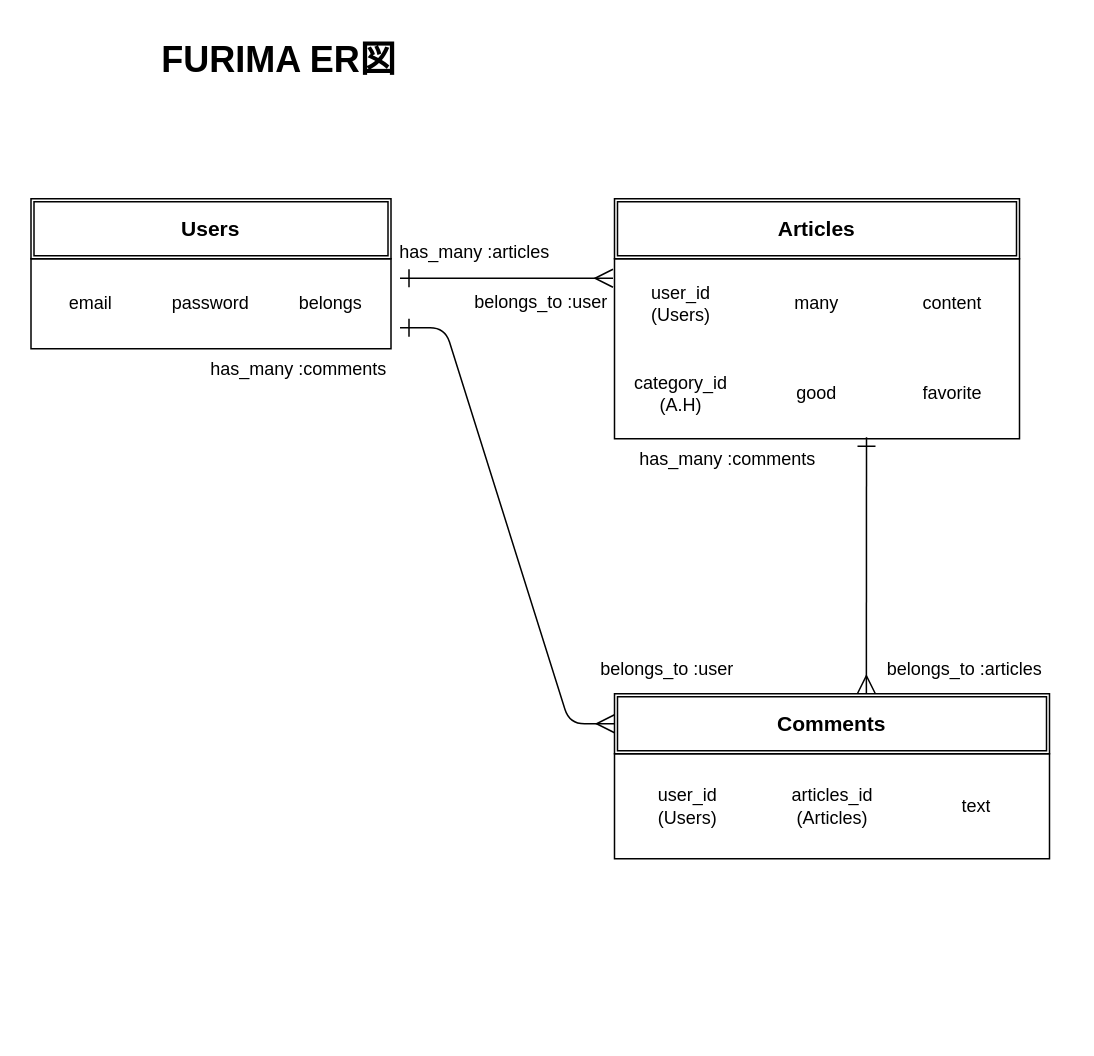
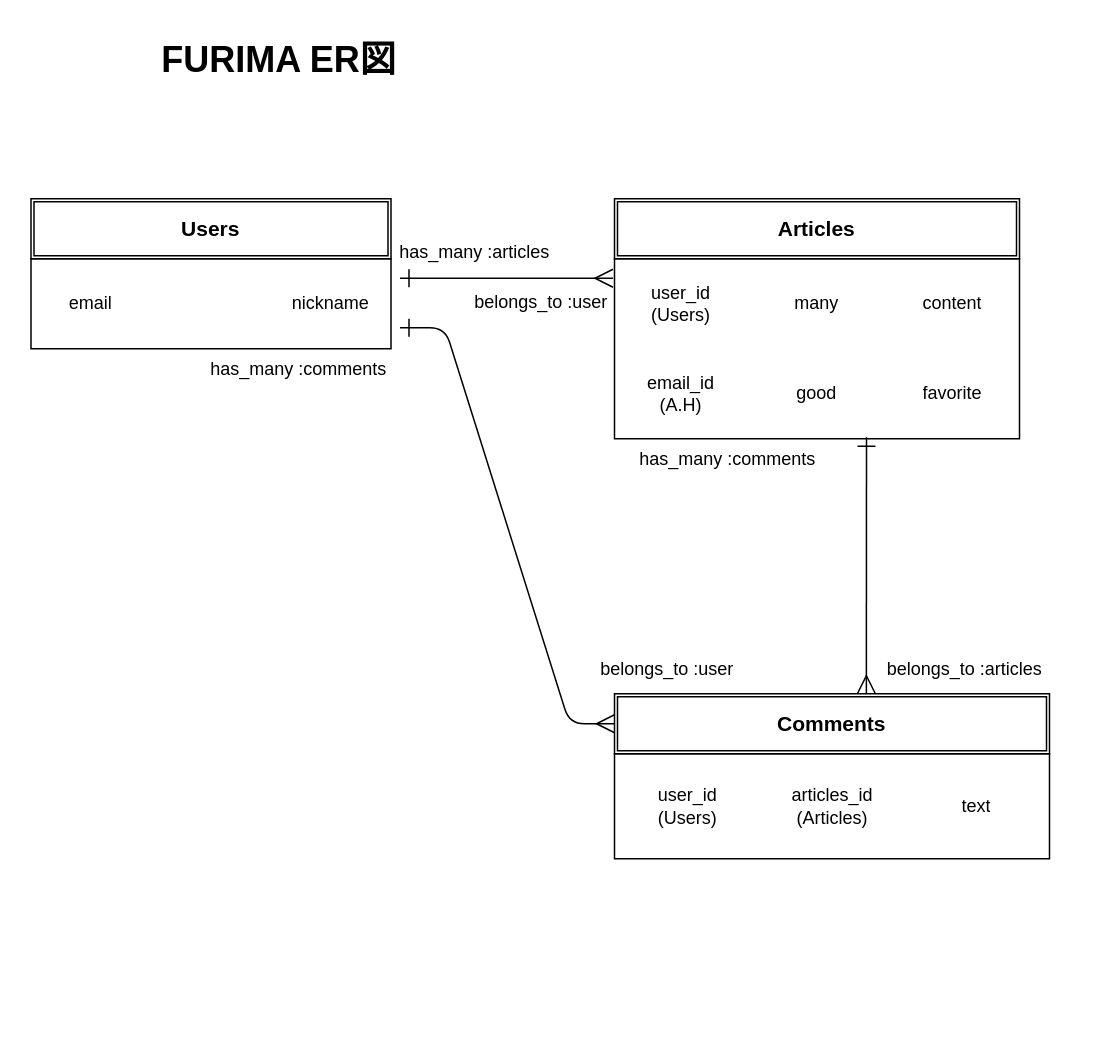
(211, 304) -> none
(331, 304) -> (331, 304)
(681, 394) -> (681, 394)
